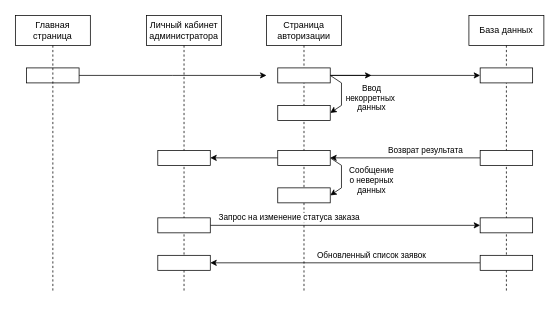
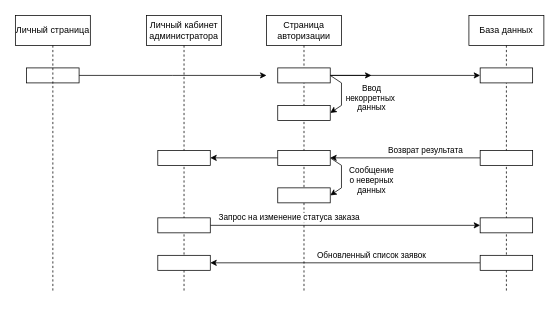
(53, 30) -> (53, 30)
